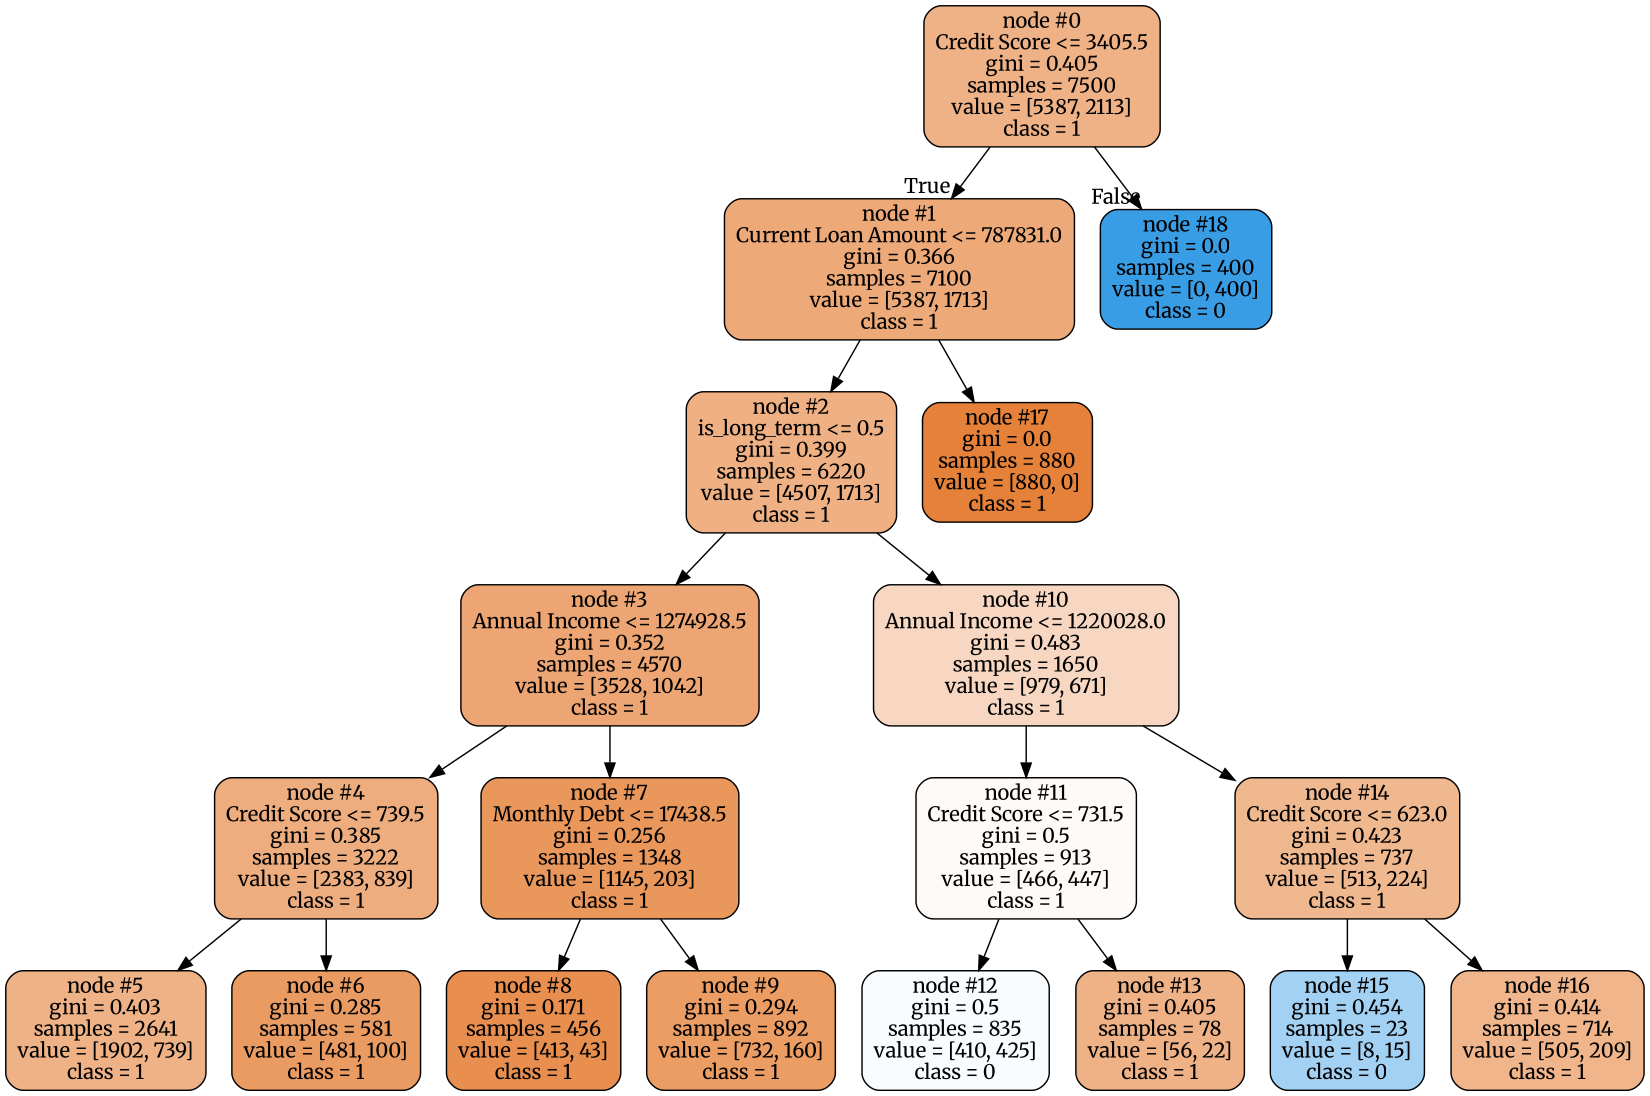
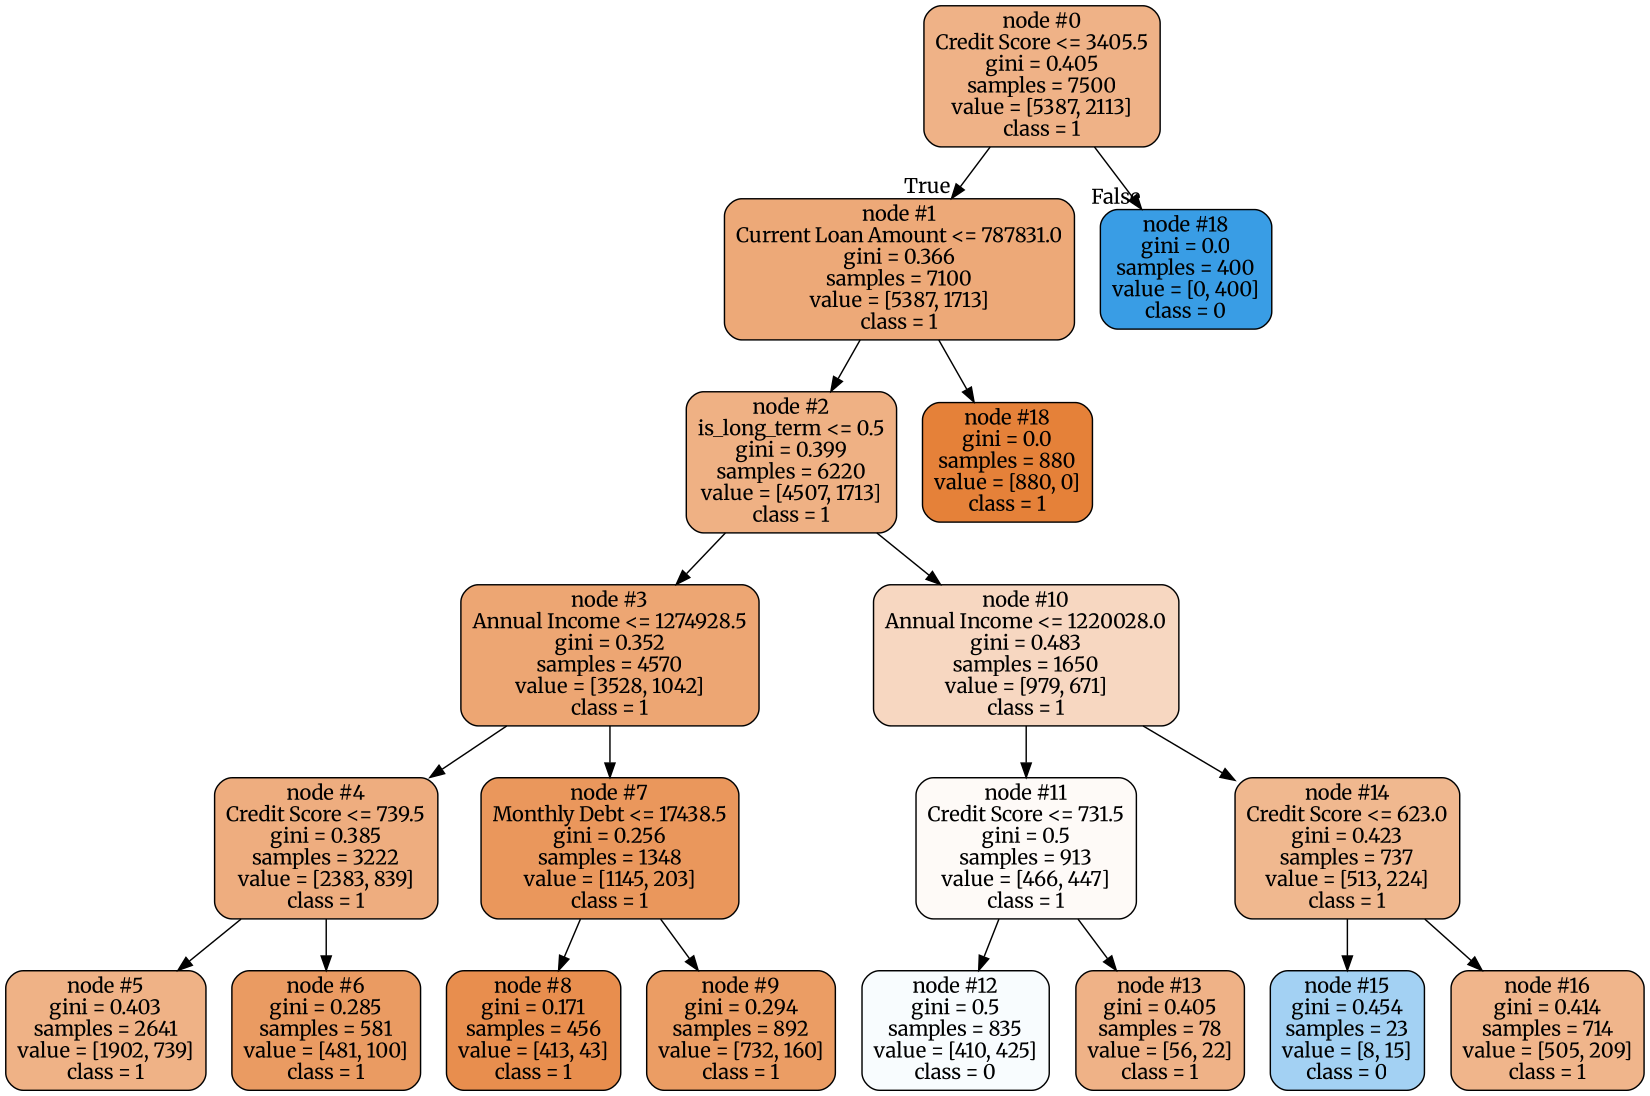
(1007, 462) -> (1007, 462)
